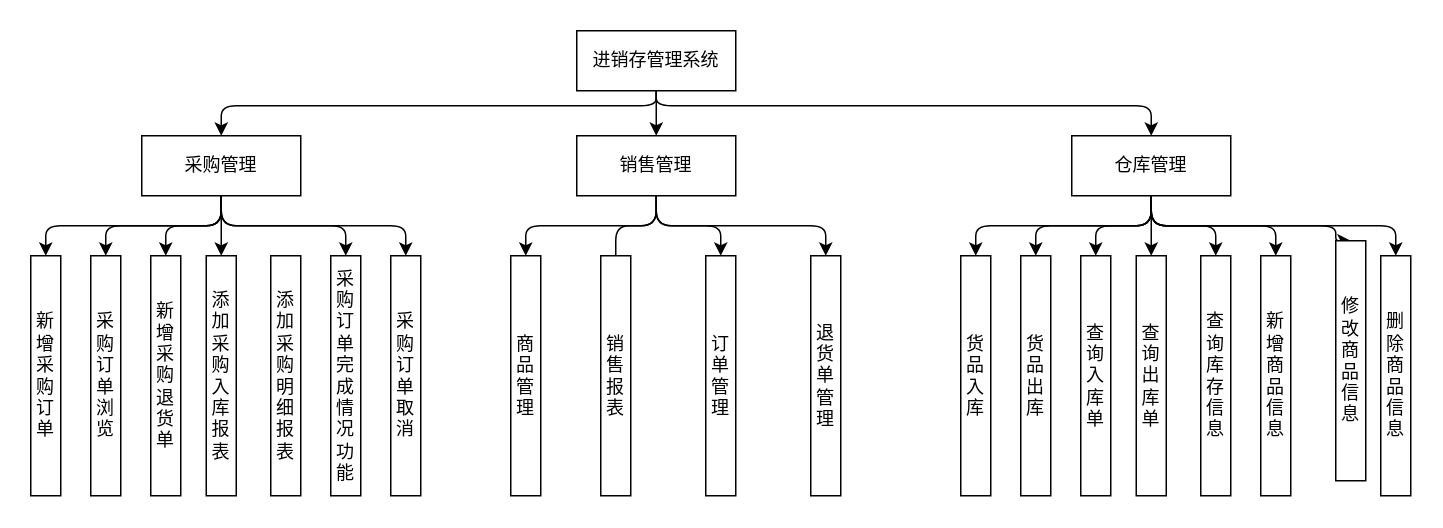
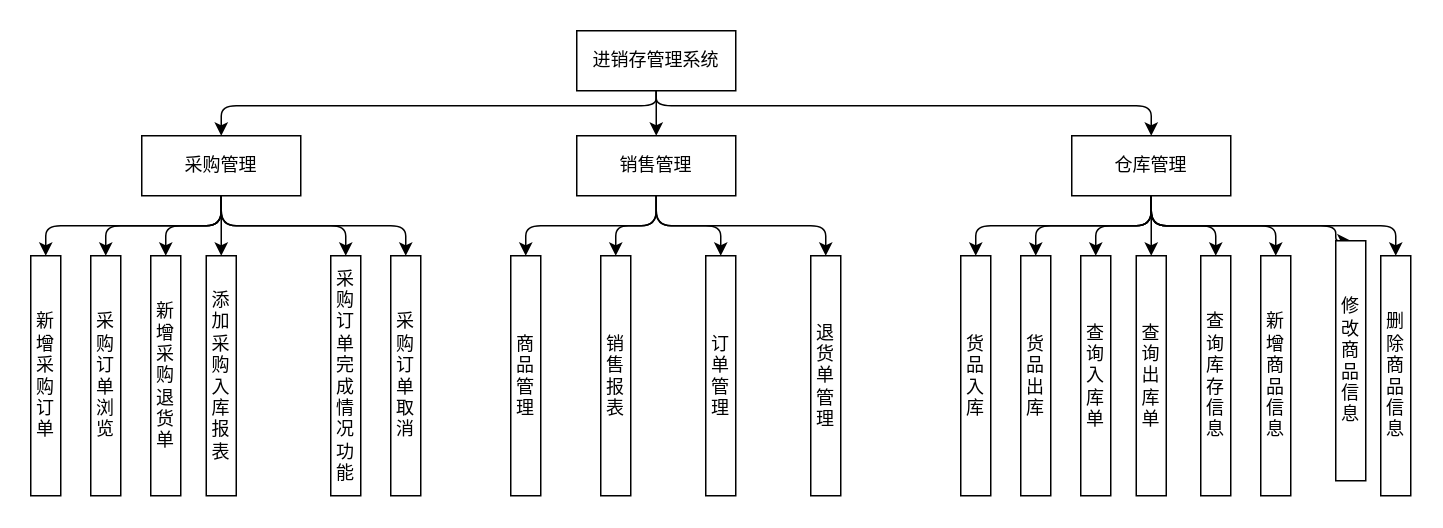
(616, 242) -> (616, 236)
(286, 376) -> none
